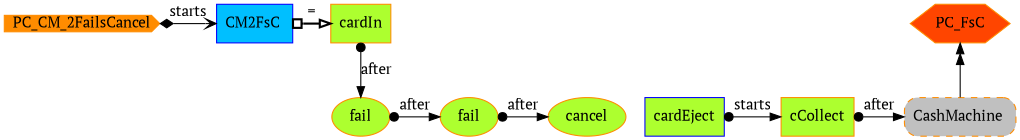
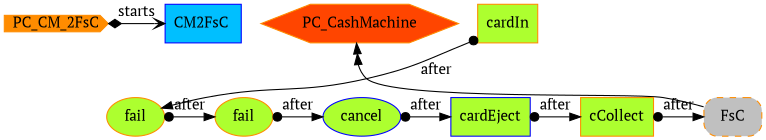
(82, 24) -> (56, 24)
(312, 24) -> none
(960, 24) -> (360, 24)
(753, 106) -> (555, 106)
none -> (425, 117)
(587, 117) -> (362, 117)
(960, 117) -> (733, 117)
